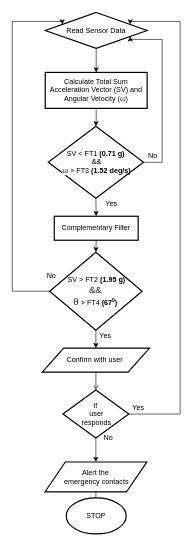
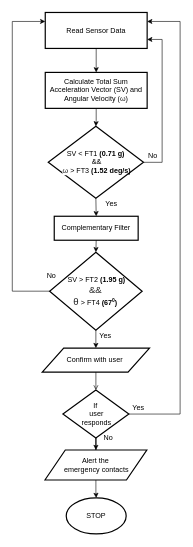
(96, 30) -> (96, 30)
(96, 477) -> (96, 465)
